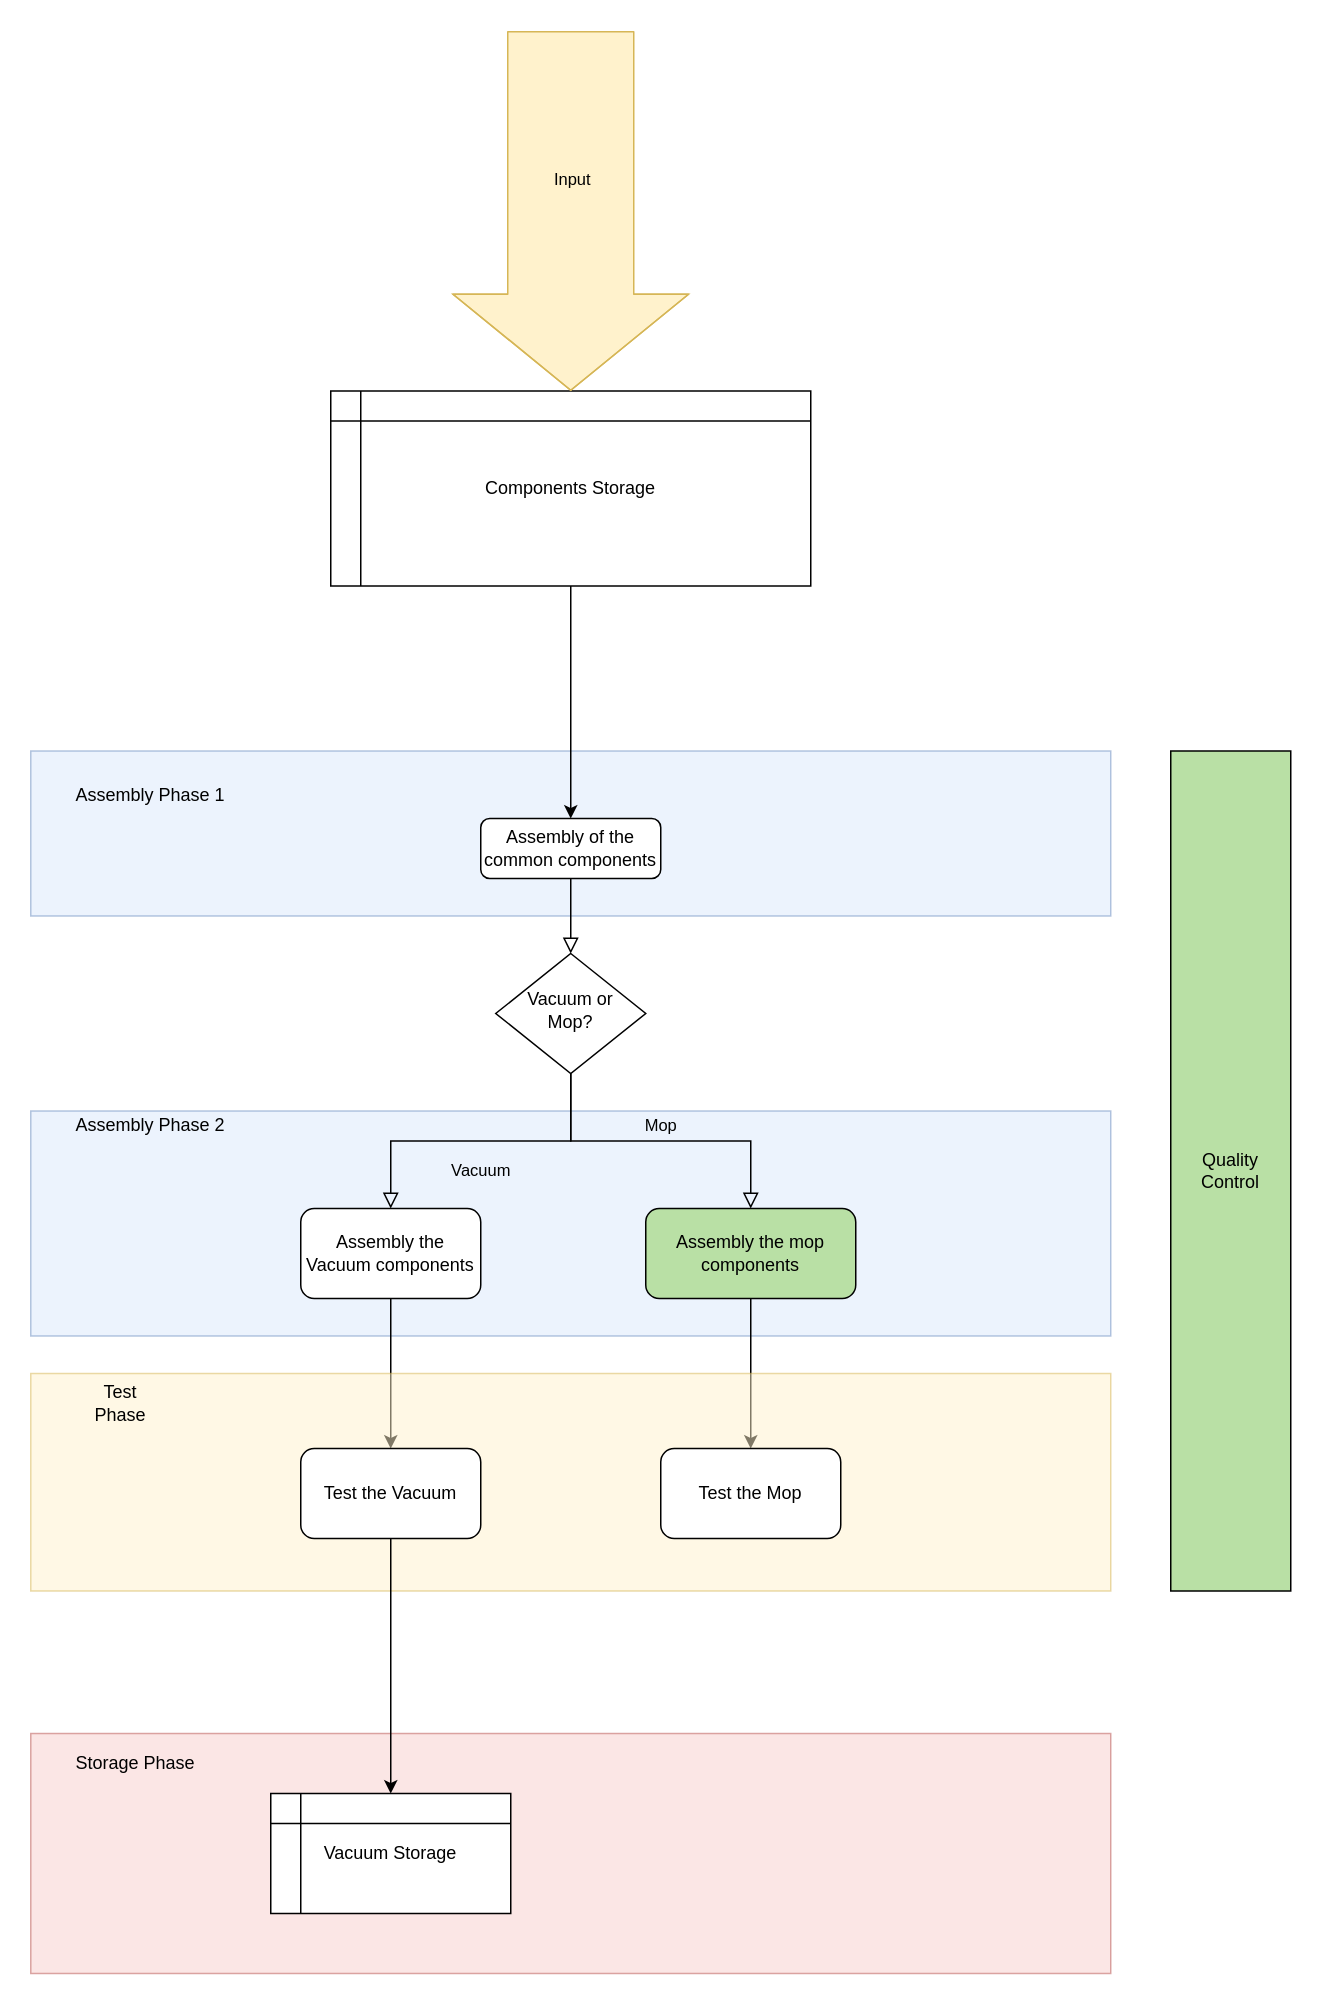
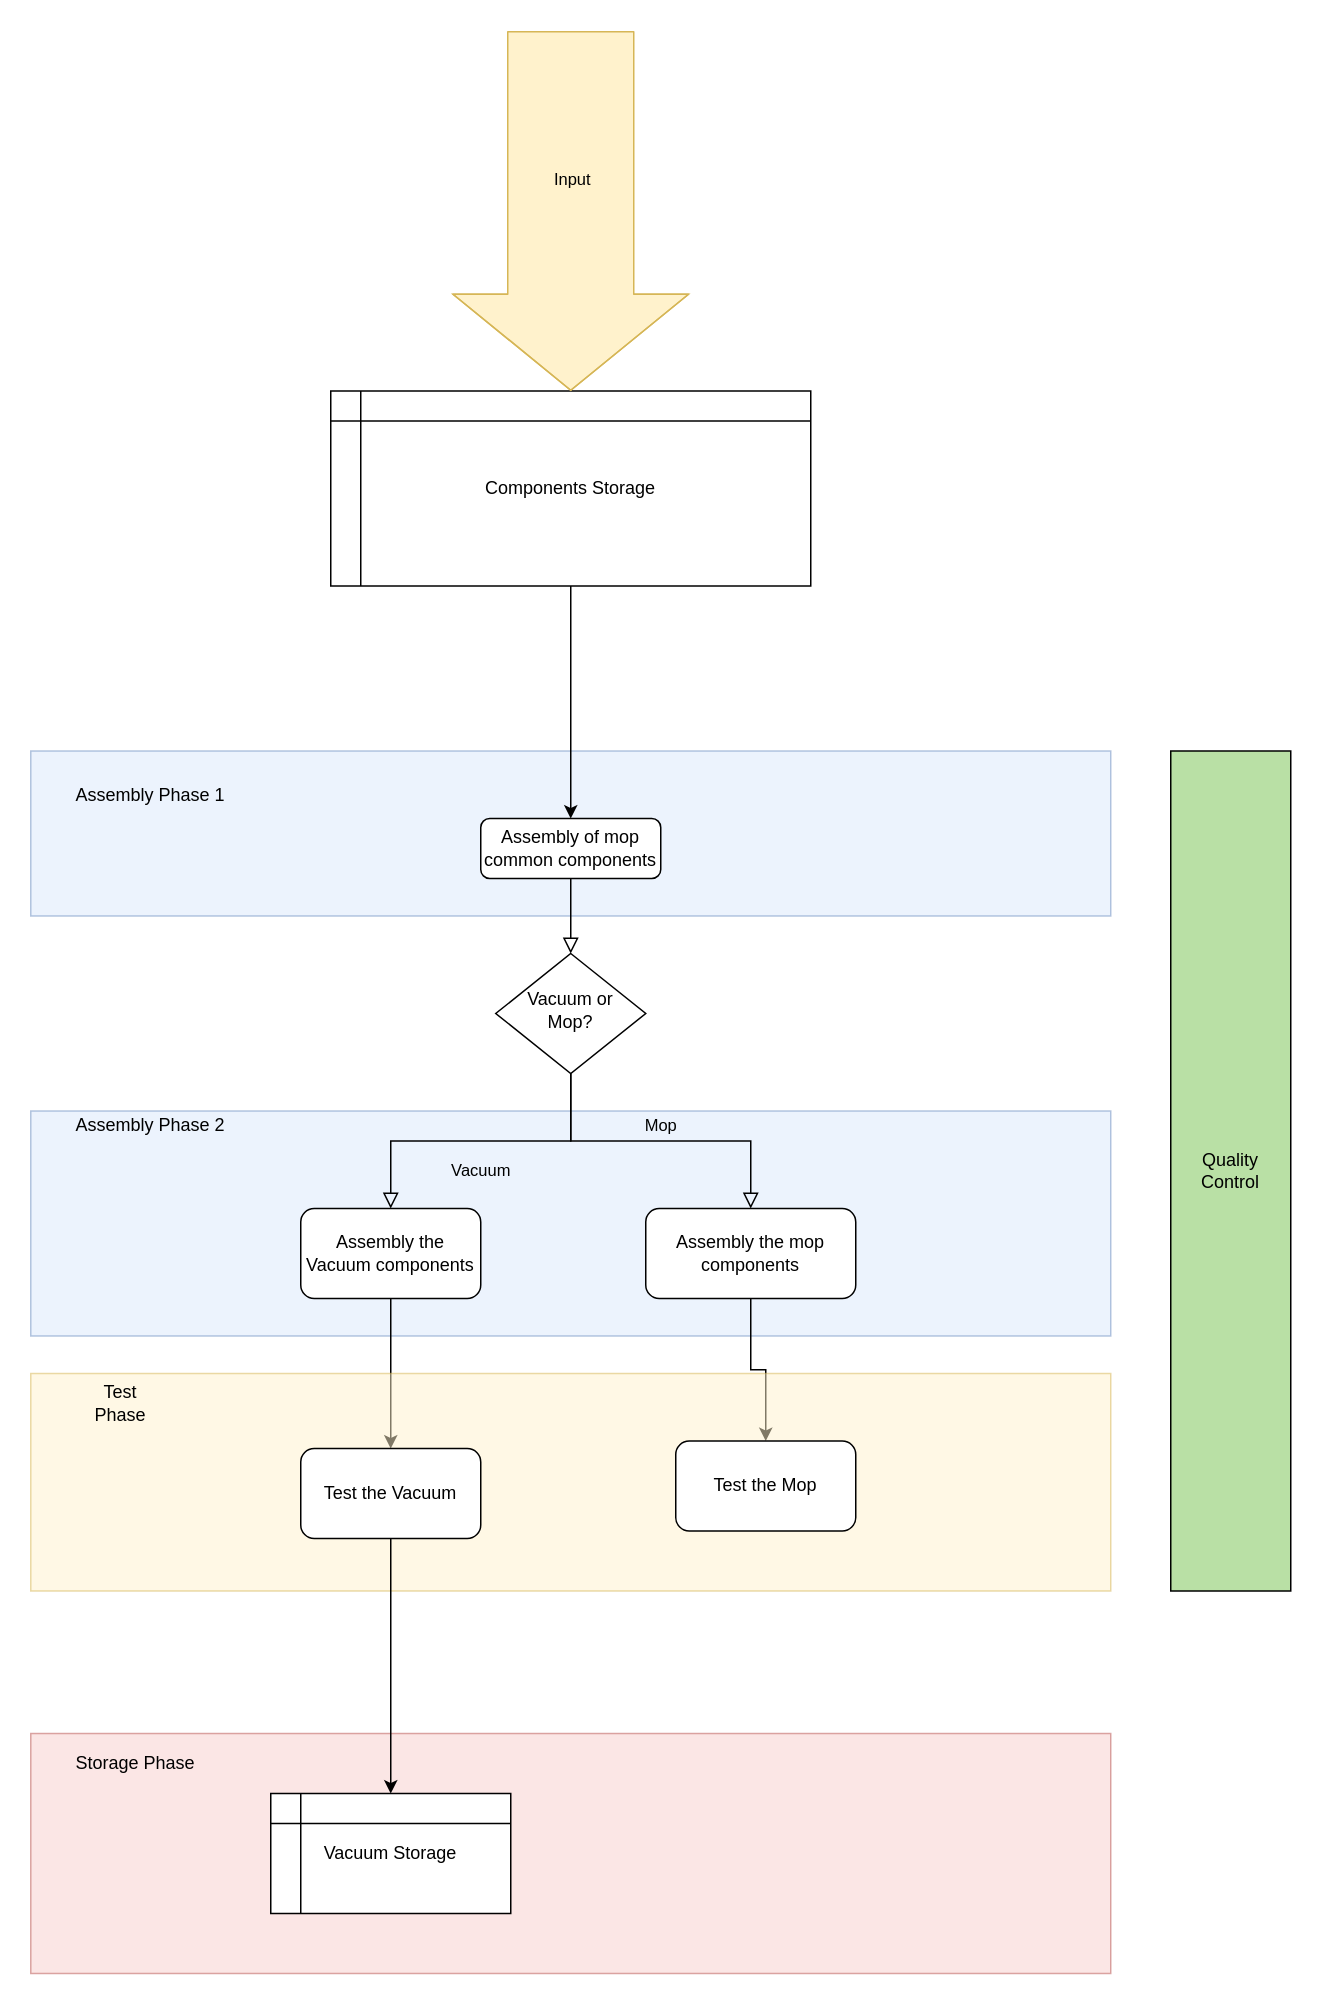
(571, 848) -> (571, 848)
(751, 1253) -> (751, 1253)
(751, 1493) -> (766, 1486)
